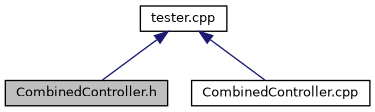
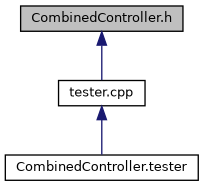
(130, 60) -> (102, 63)
(281, 93) -> (102, 168)
